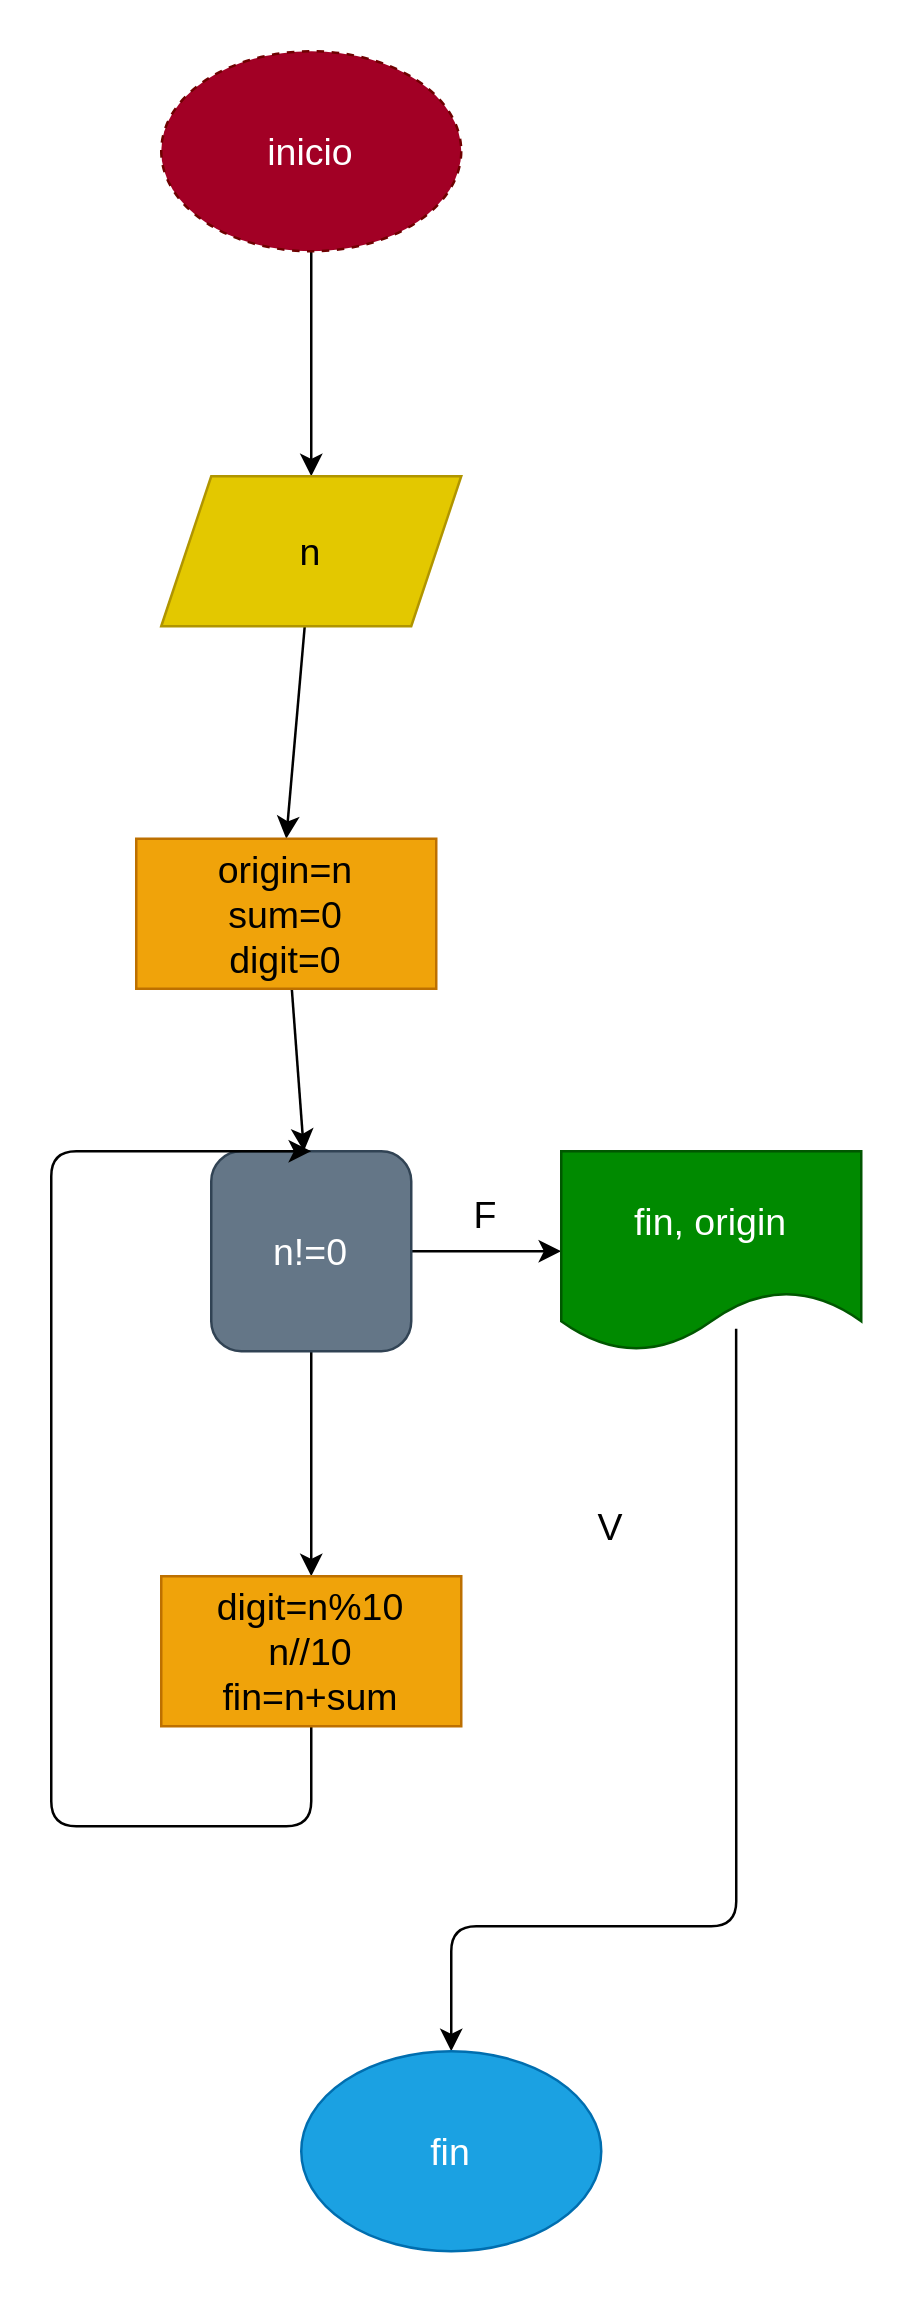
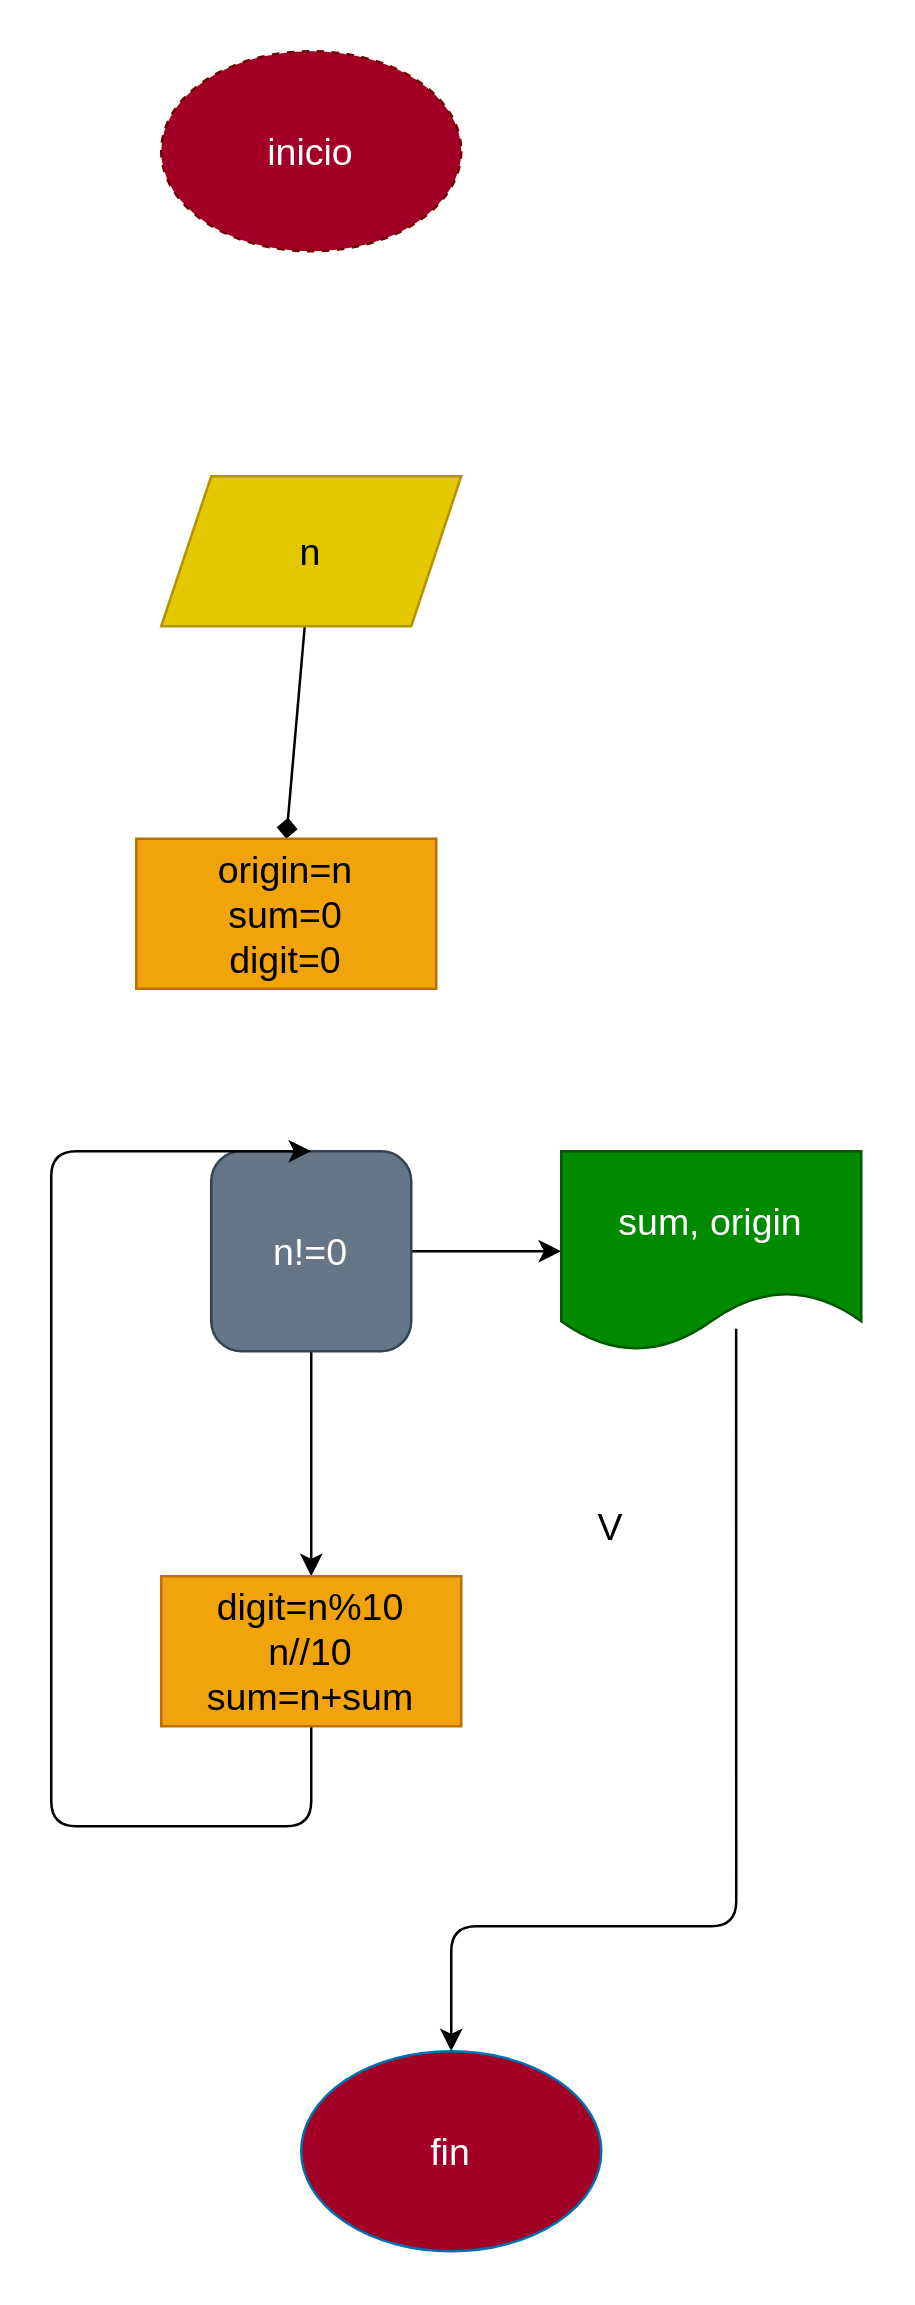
(311, 355) -> none
(288, 819) -> (288, 818)
(297, 1062) -> none
(486, 1214) -> none
(711, 1221) -> (711, 1221)
(311, 1651) -> (311, 1651)
(451, 2151) -> (451, 2151)
